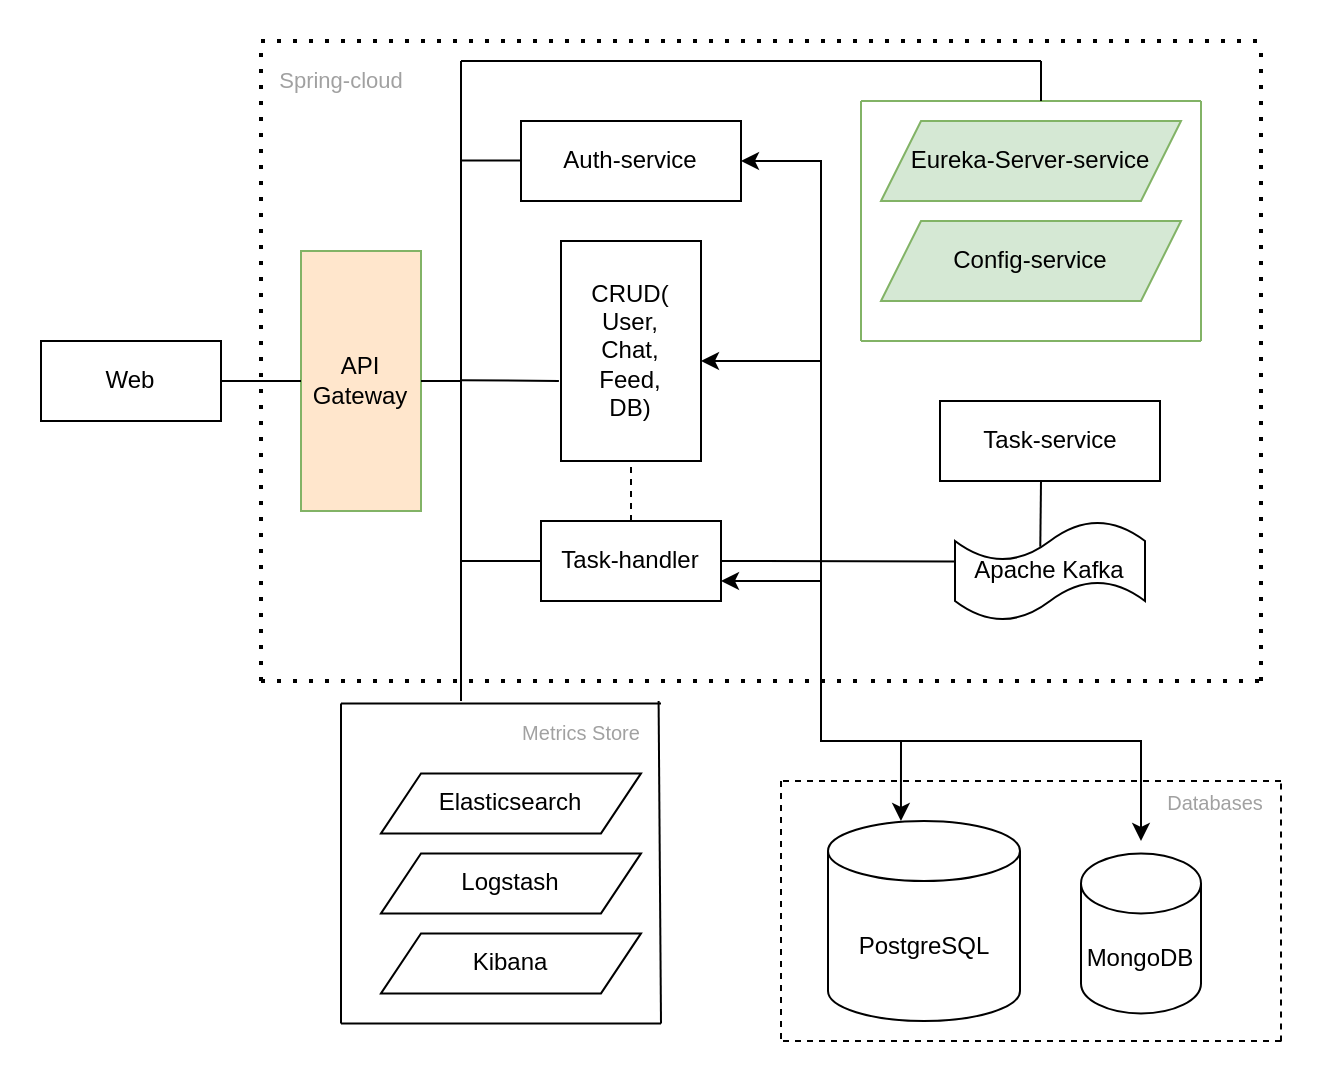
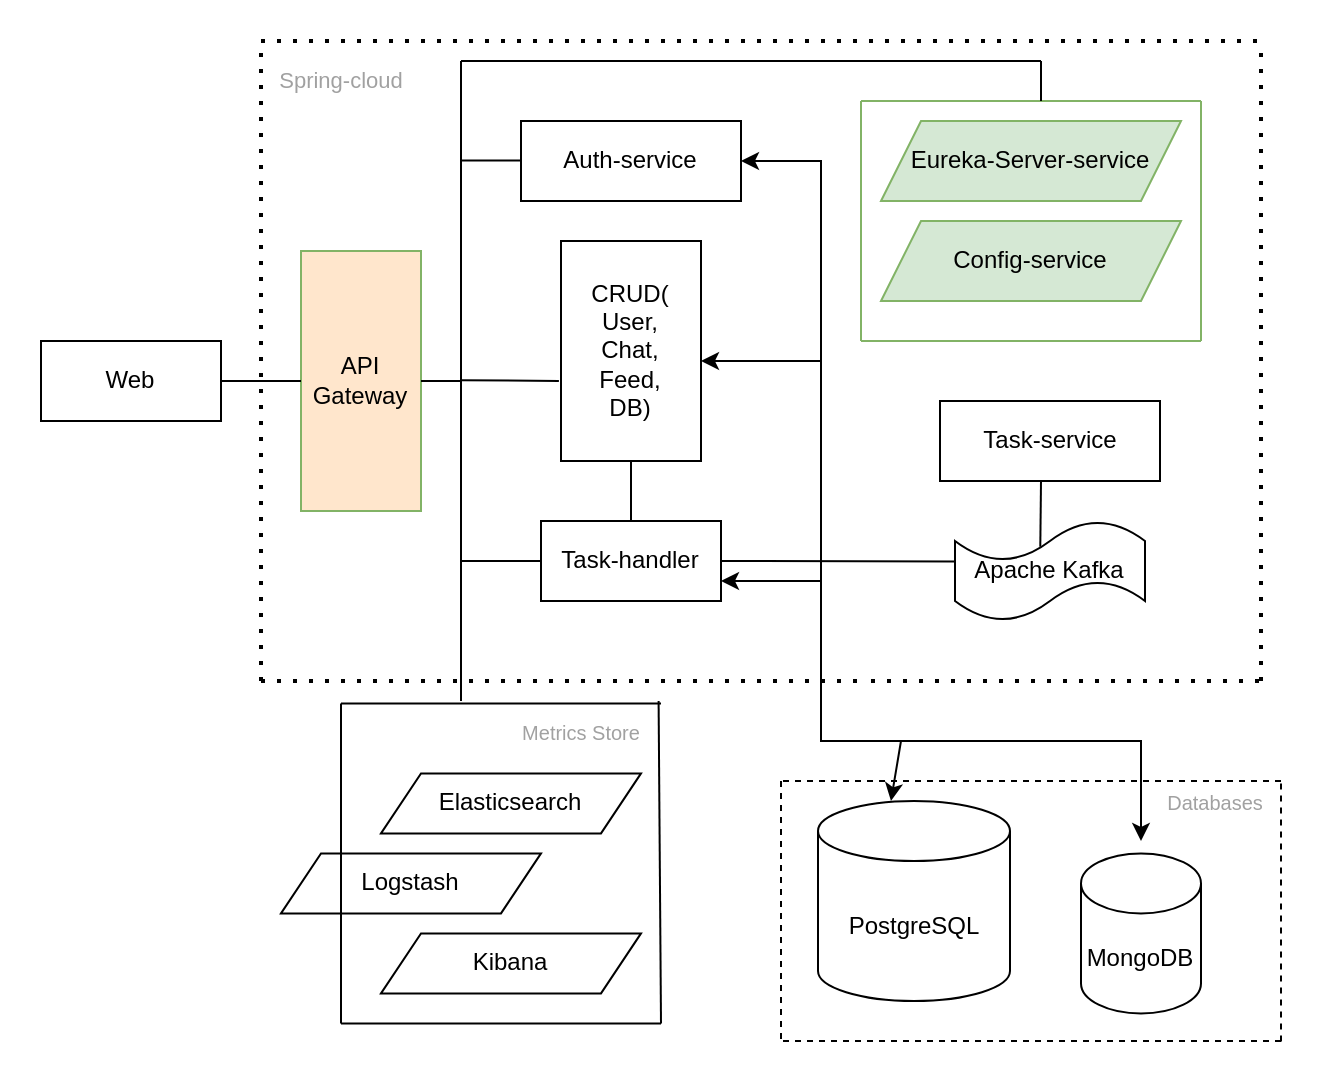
(631, 489) -> (631, 489)
(511, 883) -> (411, 883)
(924, 921) -> (914, 901)
